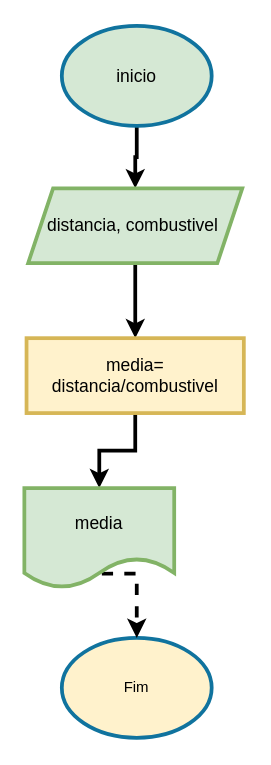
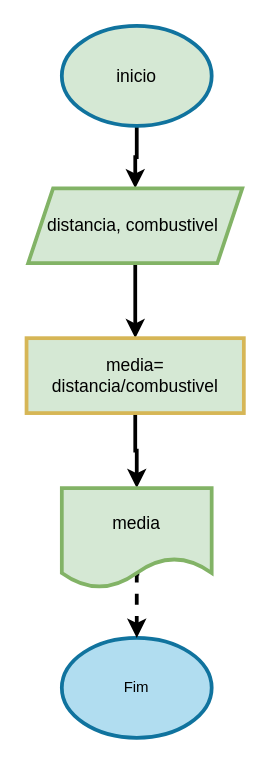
(135, 376) -> (135, 376)
(99, 538) -> (137, 538)
(137, 688) -> (137, 688)
